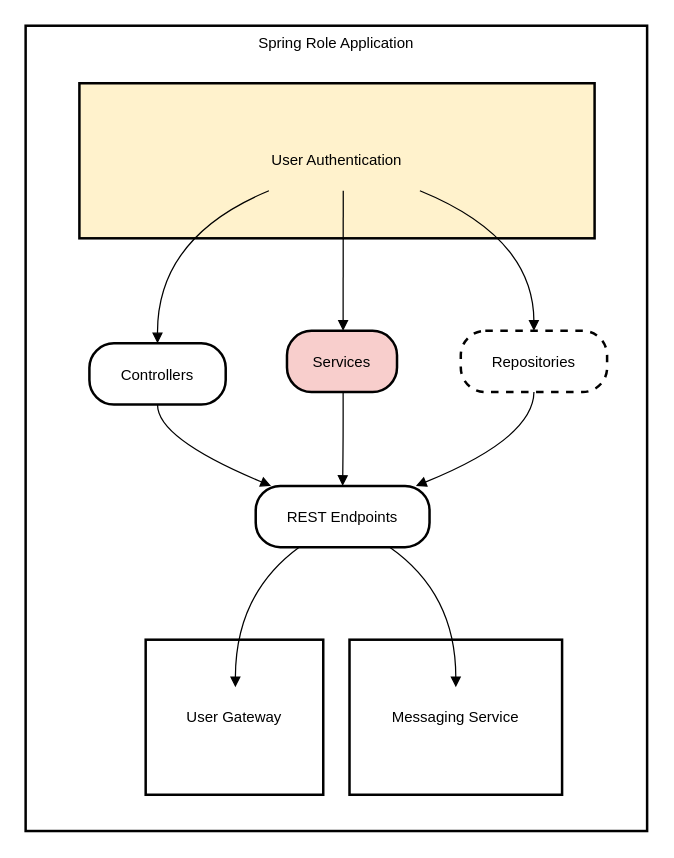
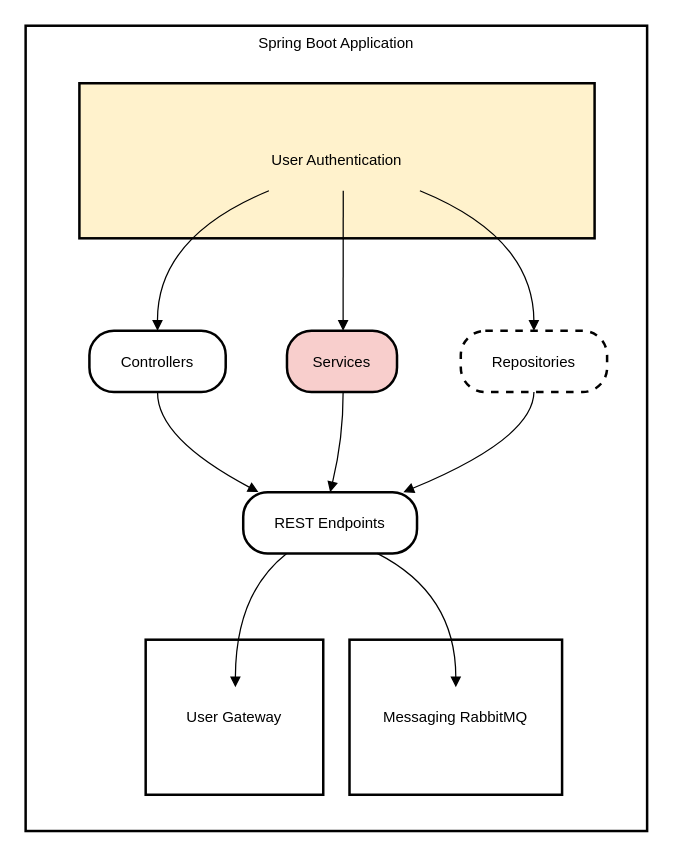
(336, 43) -> (336, 43)
(158, 374) -> (158, 361)
(343, 516) -> (330, 523)
(456, 717) -> (456, 717)
